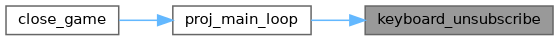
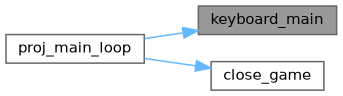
(138, 20) -> (170, 62)
(459, 20) -> (267, 20)
